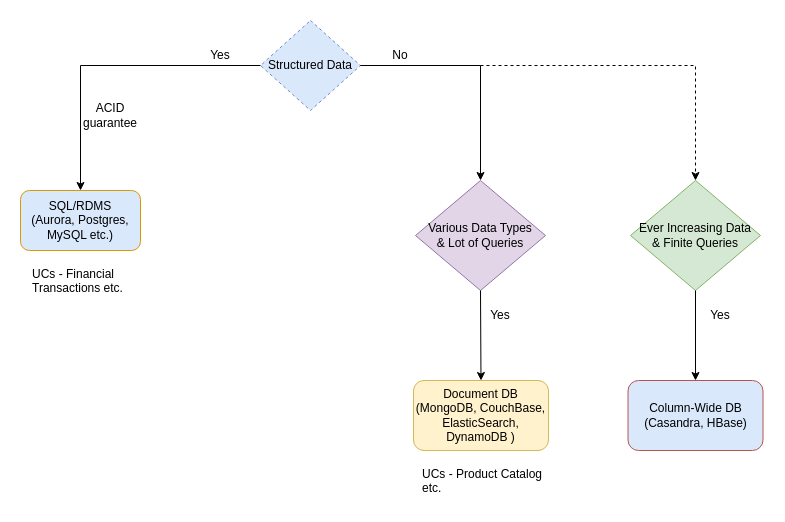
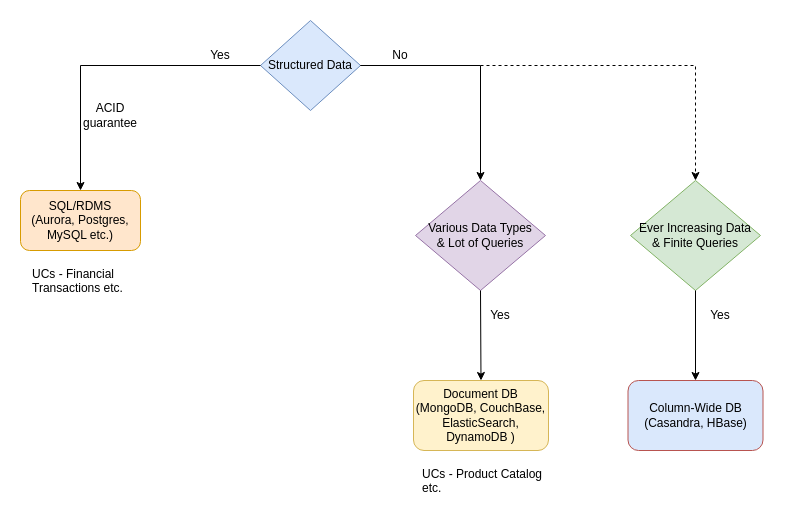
(311, 66) -> (311, 66)
(81, 221) -> (81, 221)
